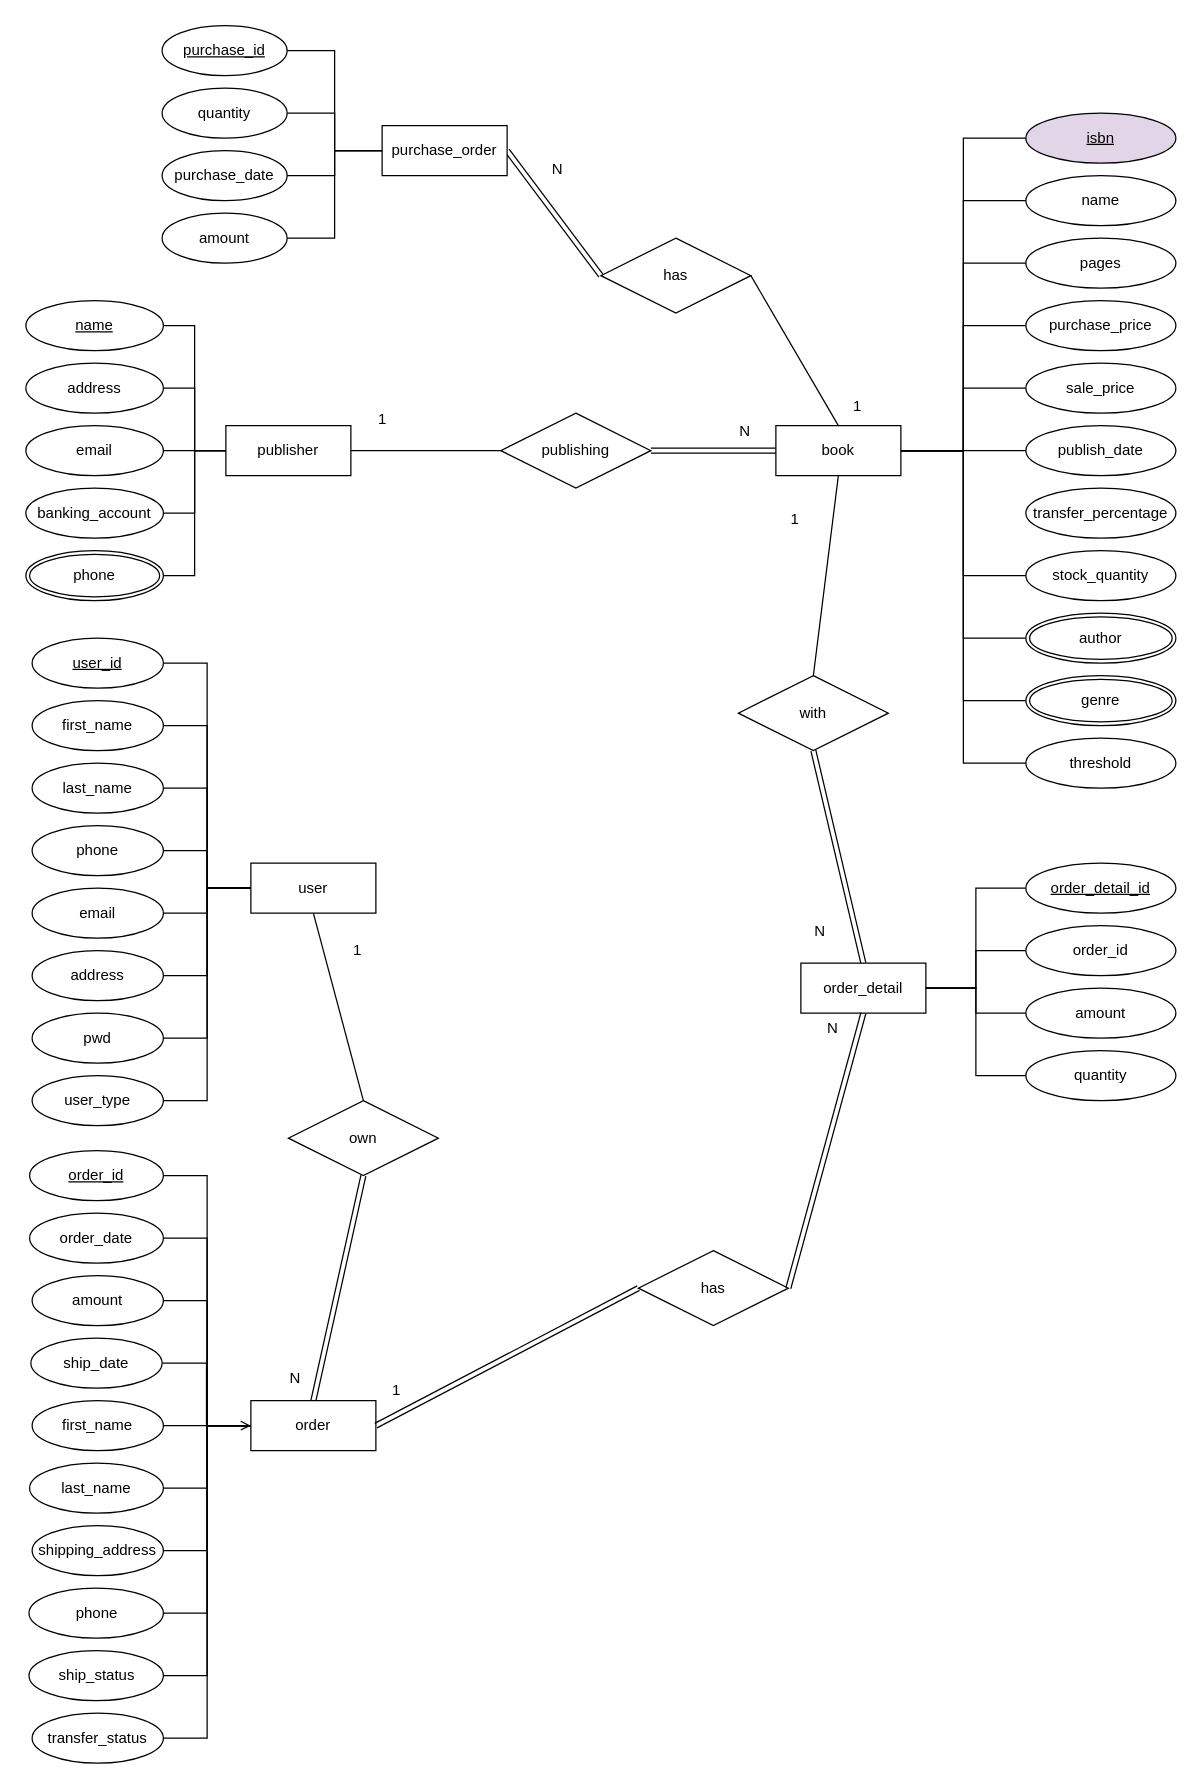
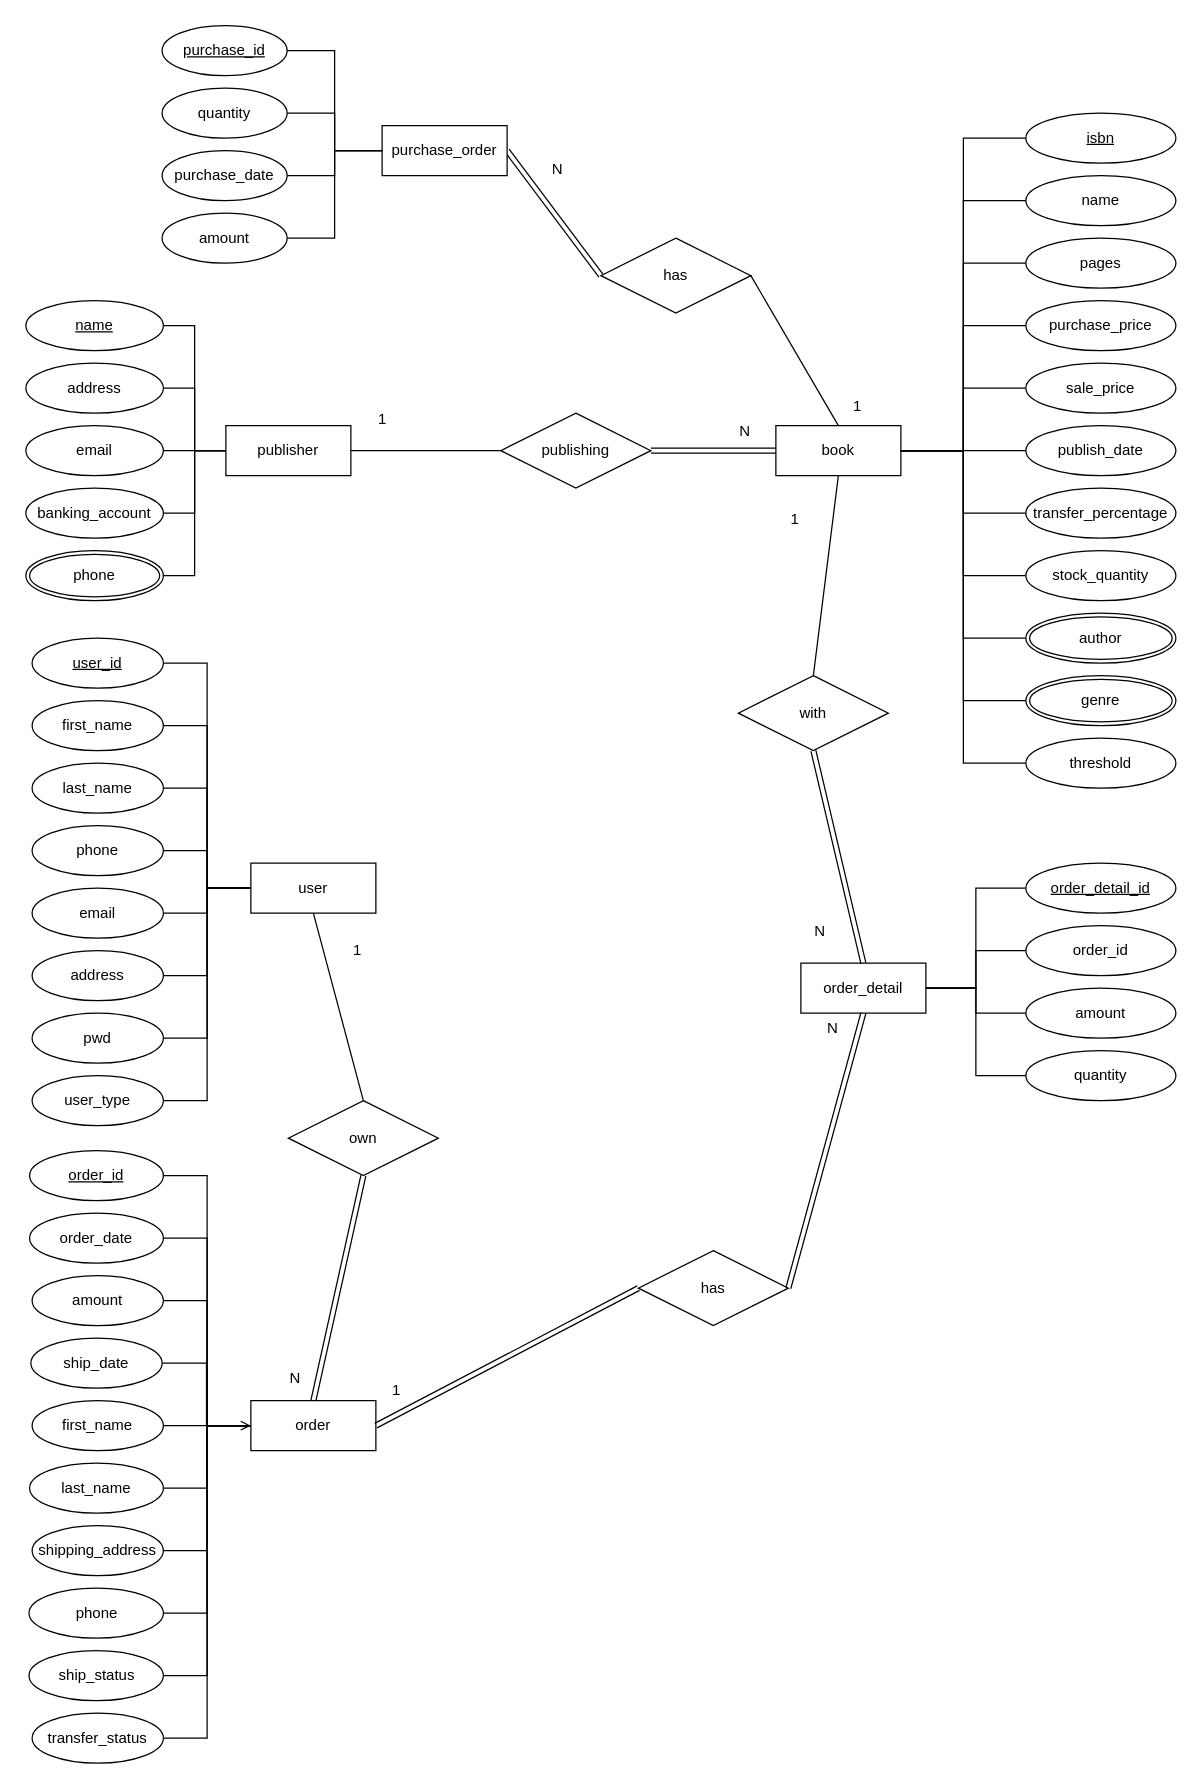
(1101, 138) -> (1101, 138)
none -> (996, 513)
